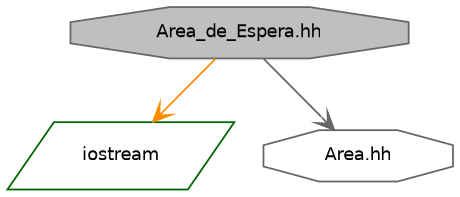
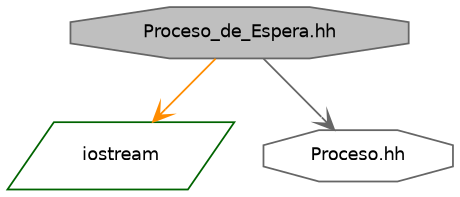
(240, 33) -> (240, 33)
(358, 156) -> (358, 156)
